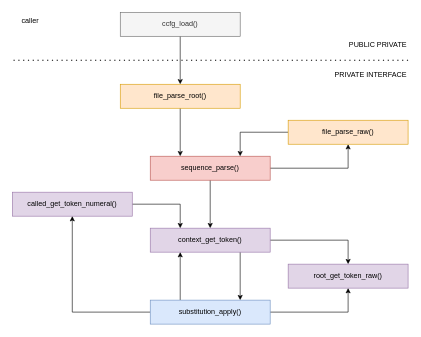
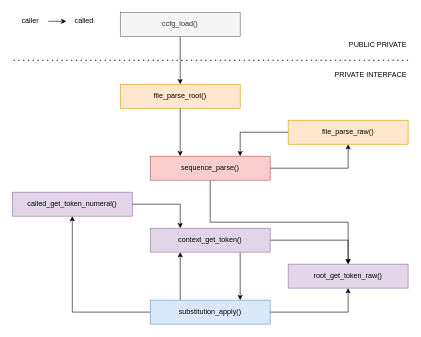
none -> (60, 21)
none -> (84, 21)
(210, 222) -> (347, 222)
